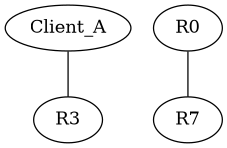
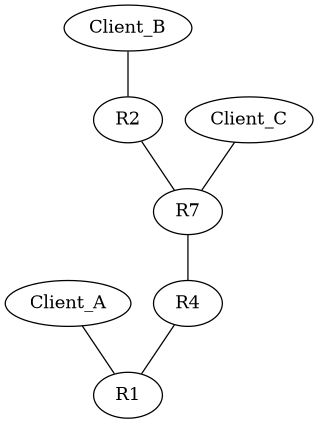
none -> (128, 28)
(188, 28) -> (128, 120)
(68, 120) -> (128, 395)
none -> (249, 120)
none -> (188, 303)
